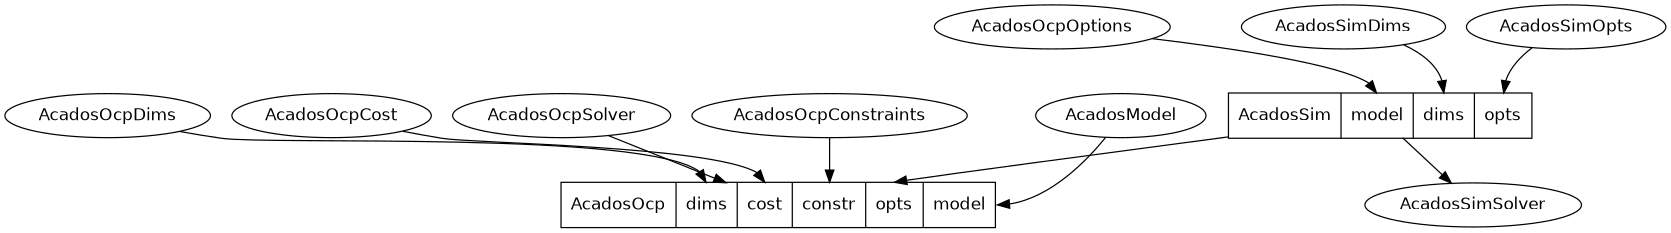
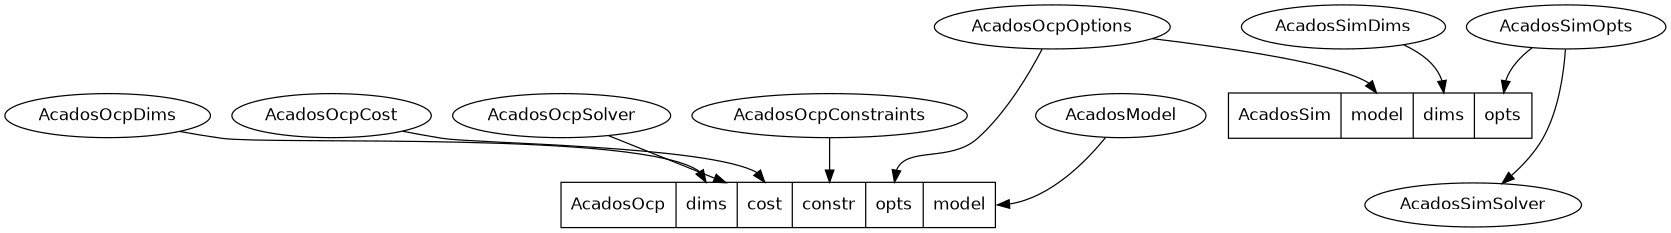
(1423, 156) -> (1552, 118)
(1068, 158) -> (985, 131)
